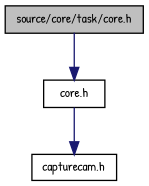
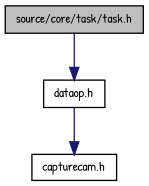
(74, 20) -> (74, 20)
(74, 94) -> (74, 94)
